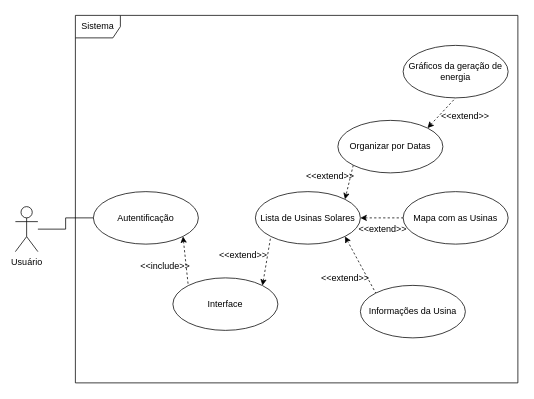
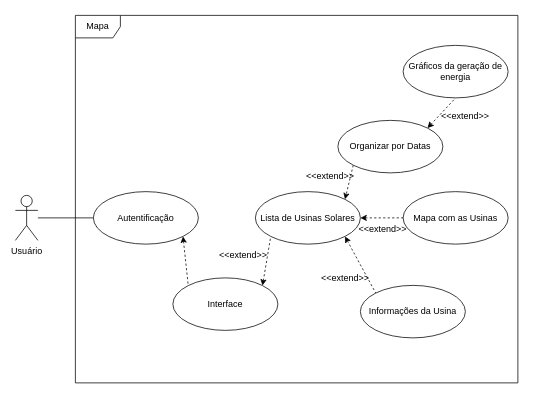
(98, 27) -> (98, 27)
(27, 229) -> (27, 218)
(165, 267) -> none
